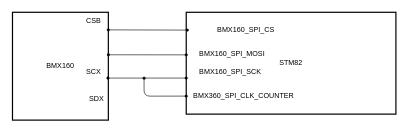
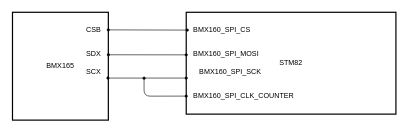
(93, 21) -> (93, 30)
(252, 30) -> (228, 30)
(234, 54) -> (228, 54)
(60, 66) -> (60, 66)
(238, 96) -> (238, 96)
(96, 99) -> (93, 54)
